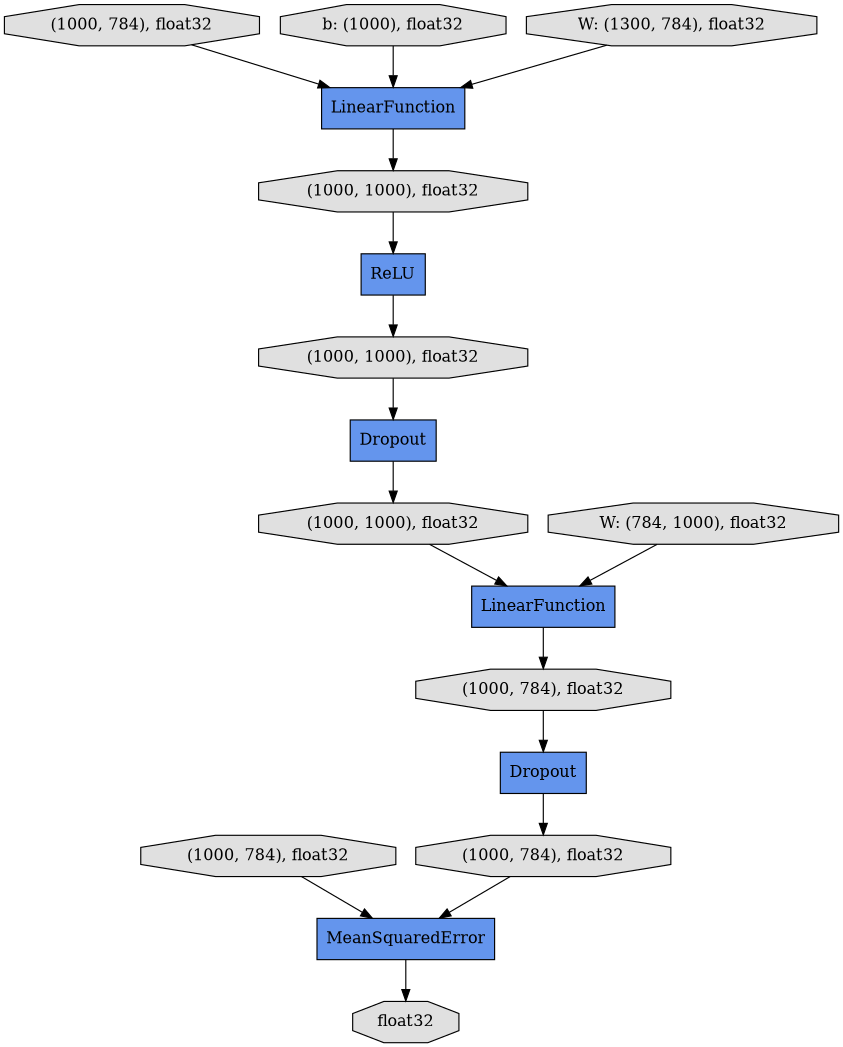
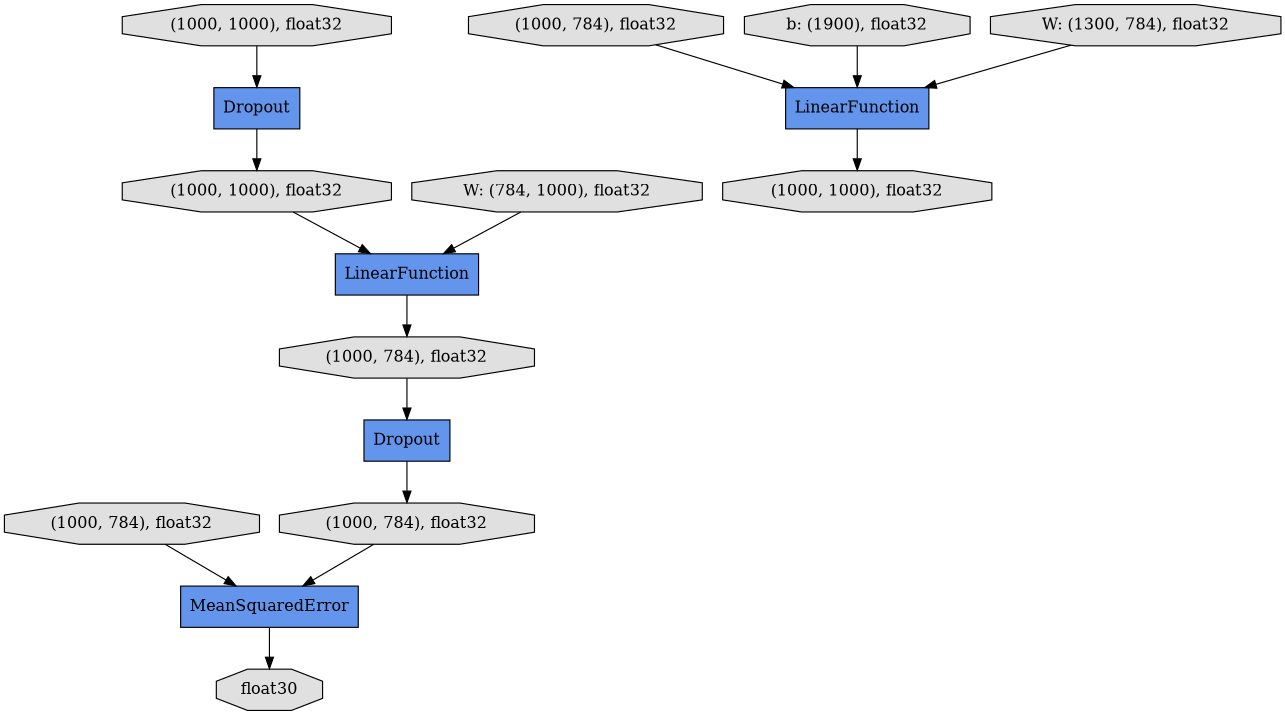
(393, 25) -> (857, 25)
(393, 274) -> none
(406, 1022) -> (269, 690)
